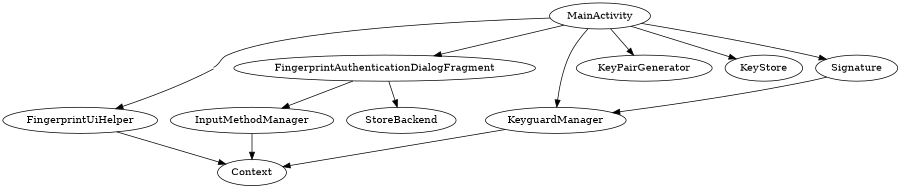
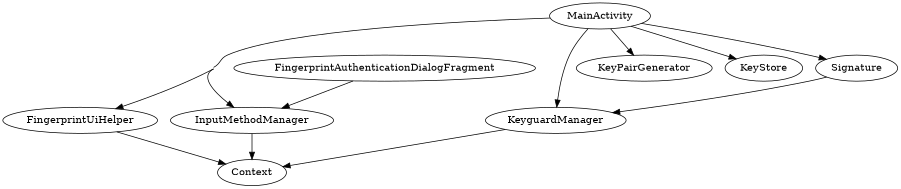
(503, 40) -> (212, 88)
(401, 120) -> none
